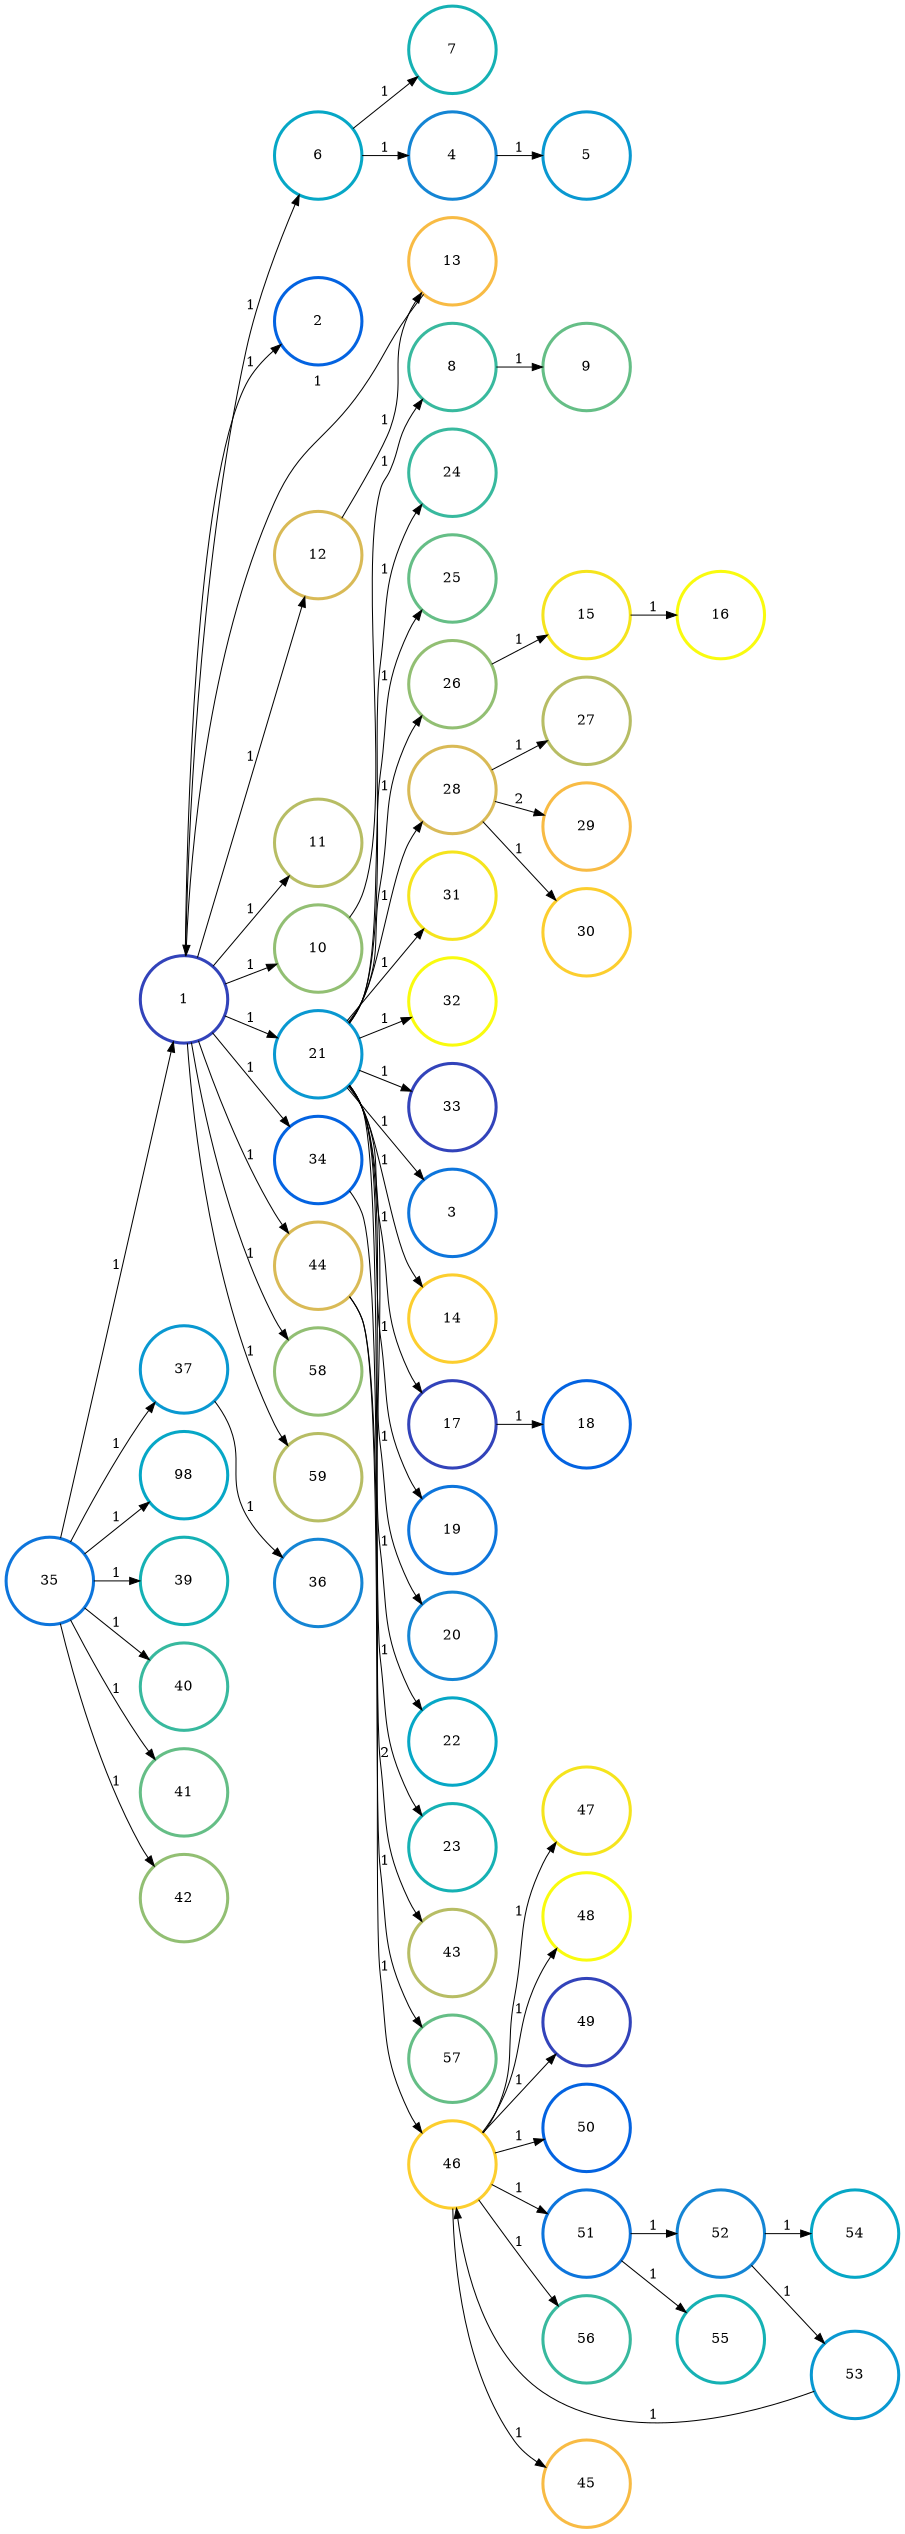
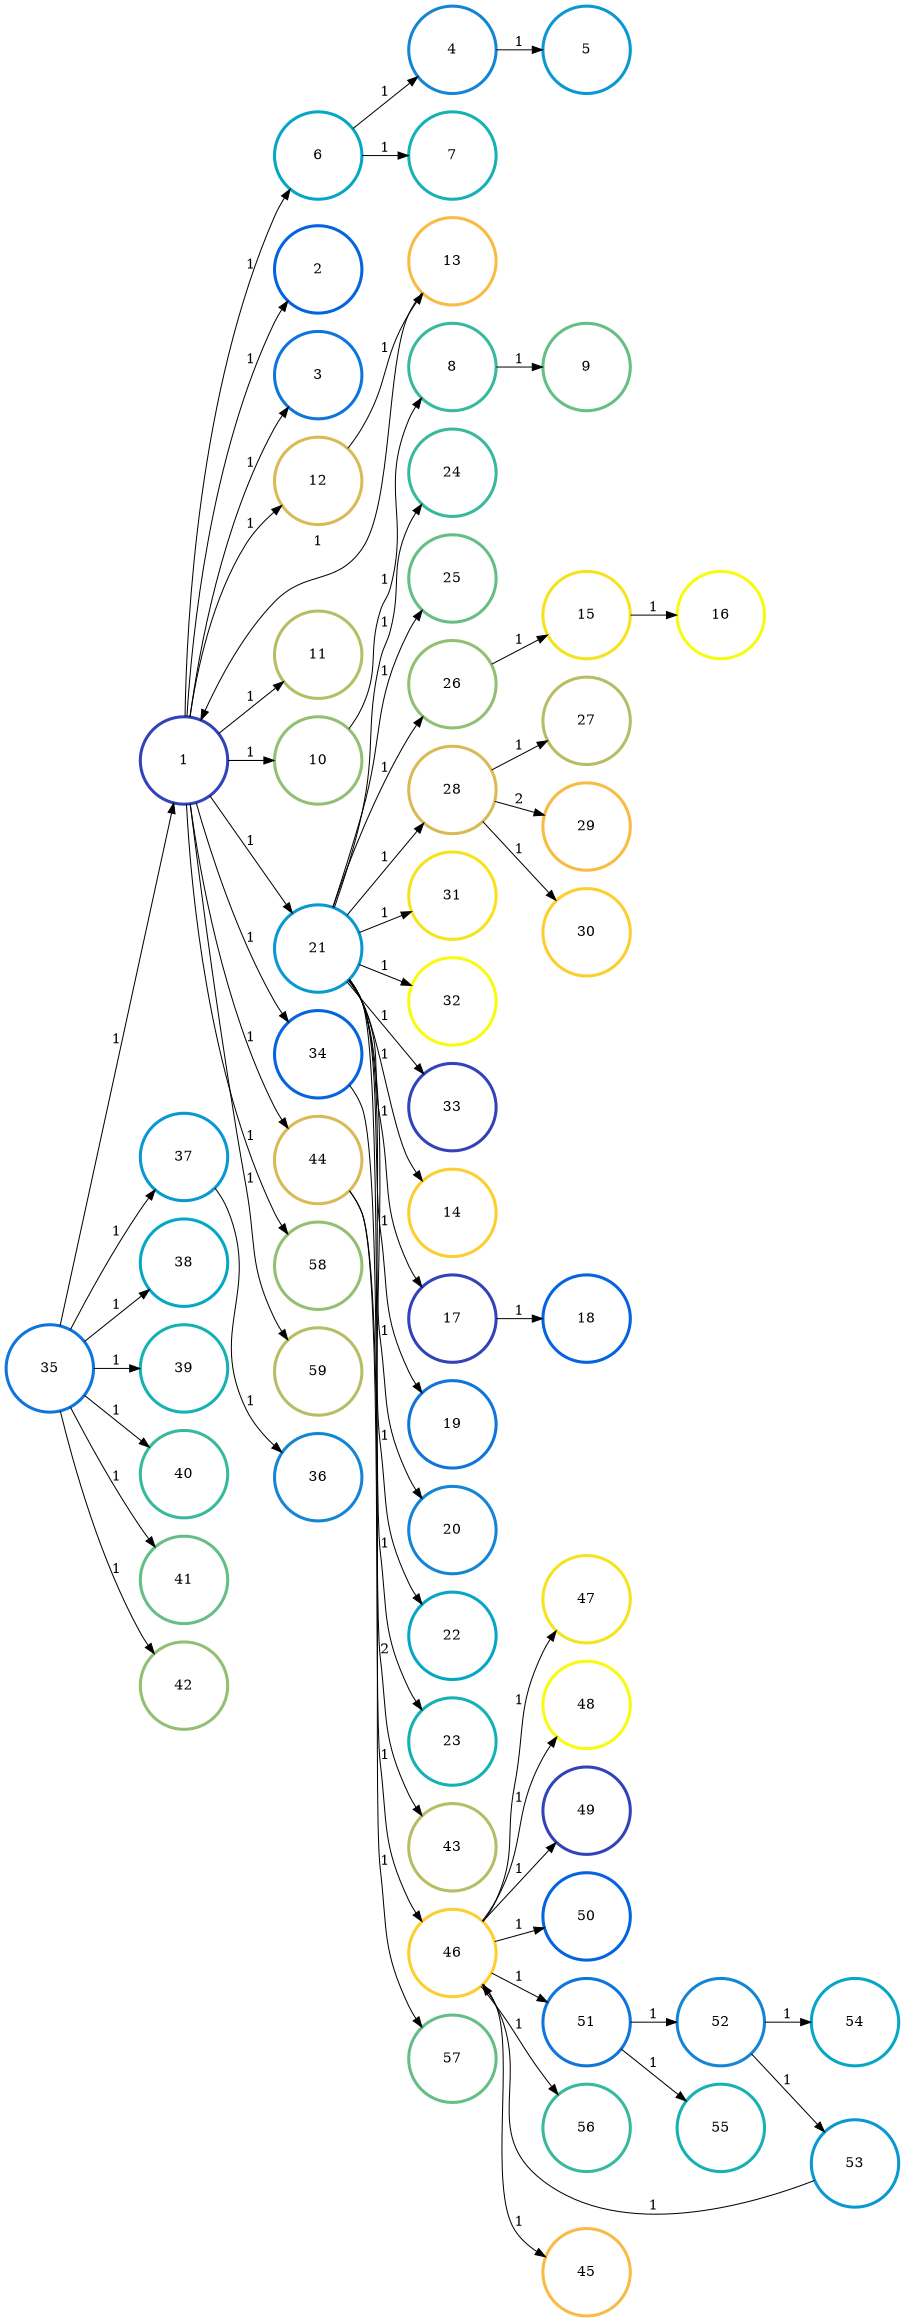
(382, 1130) -> (222, 562)
(184, 1475) -> (184, 1263)
